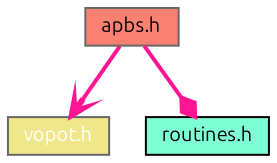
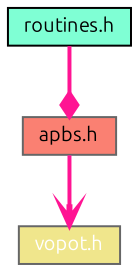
(163, 72) -> (69, 70)
